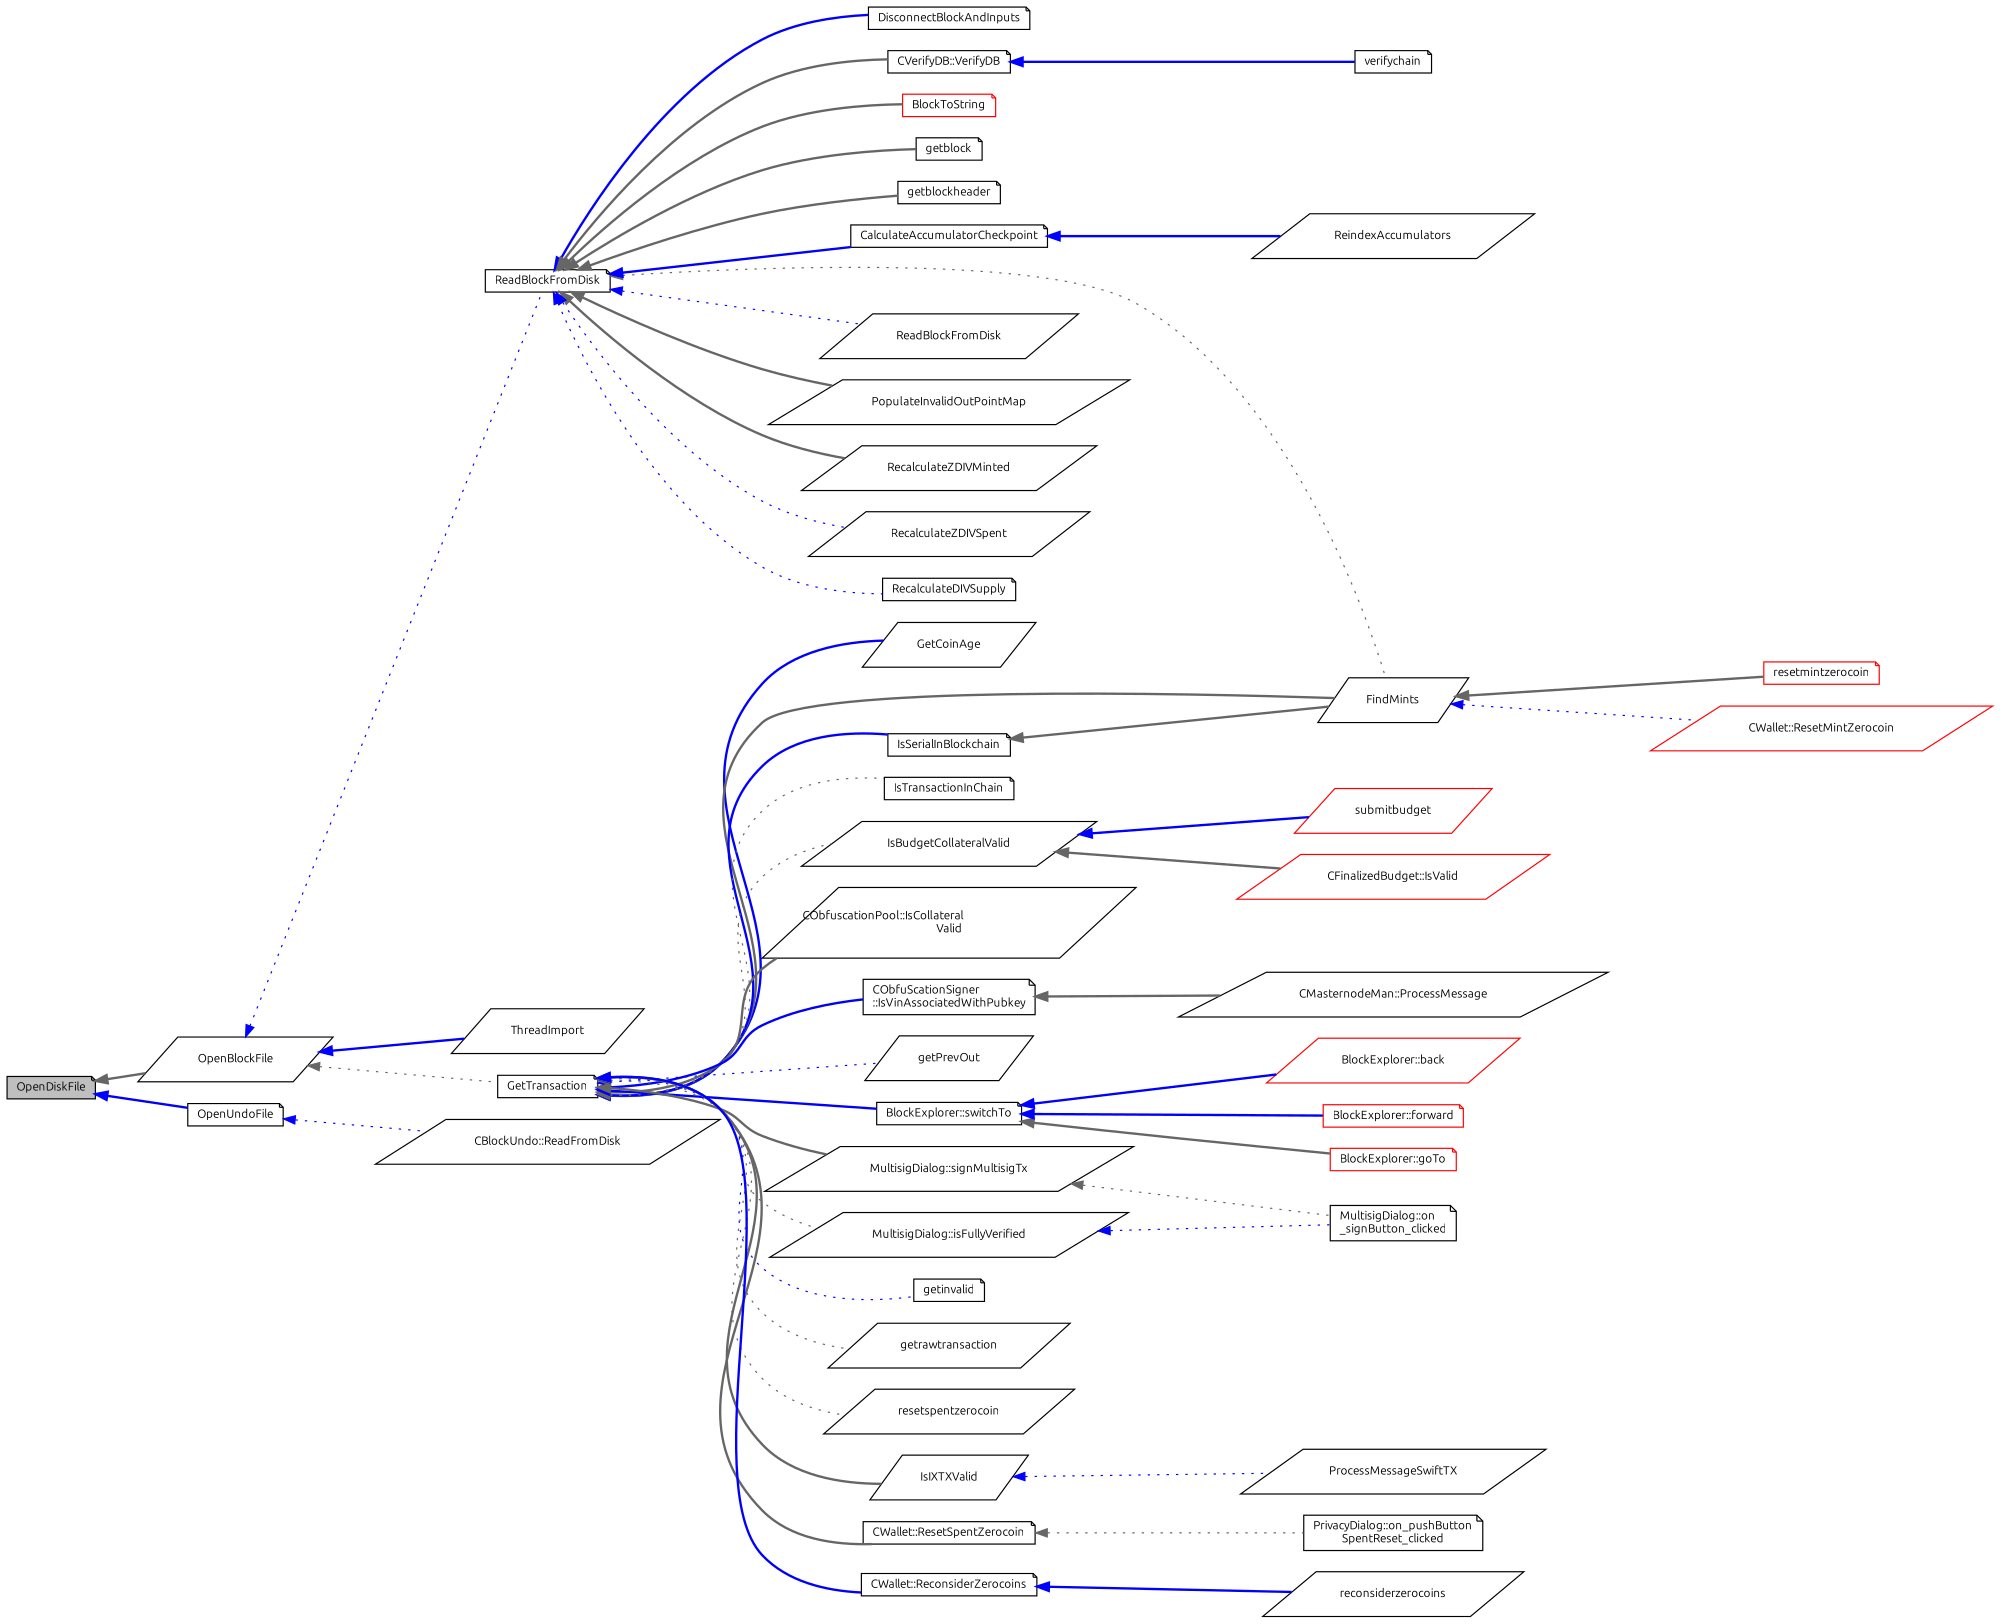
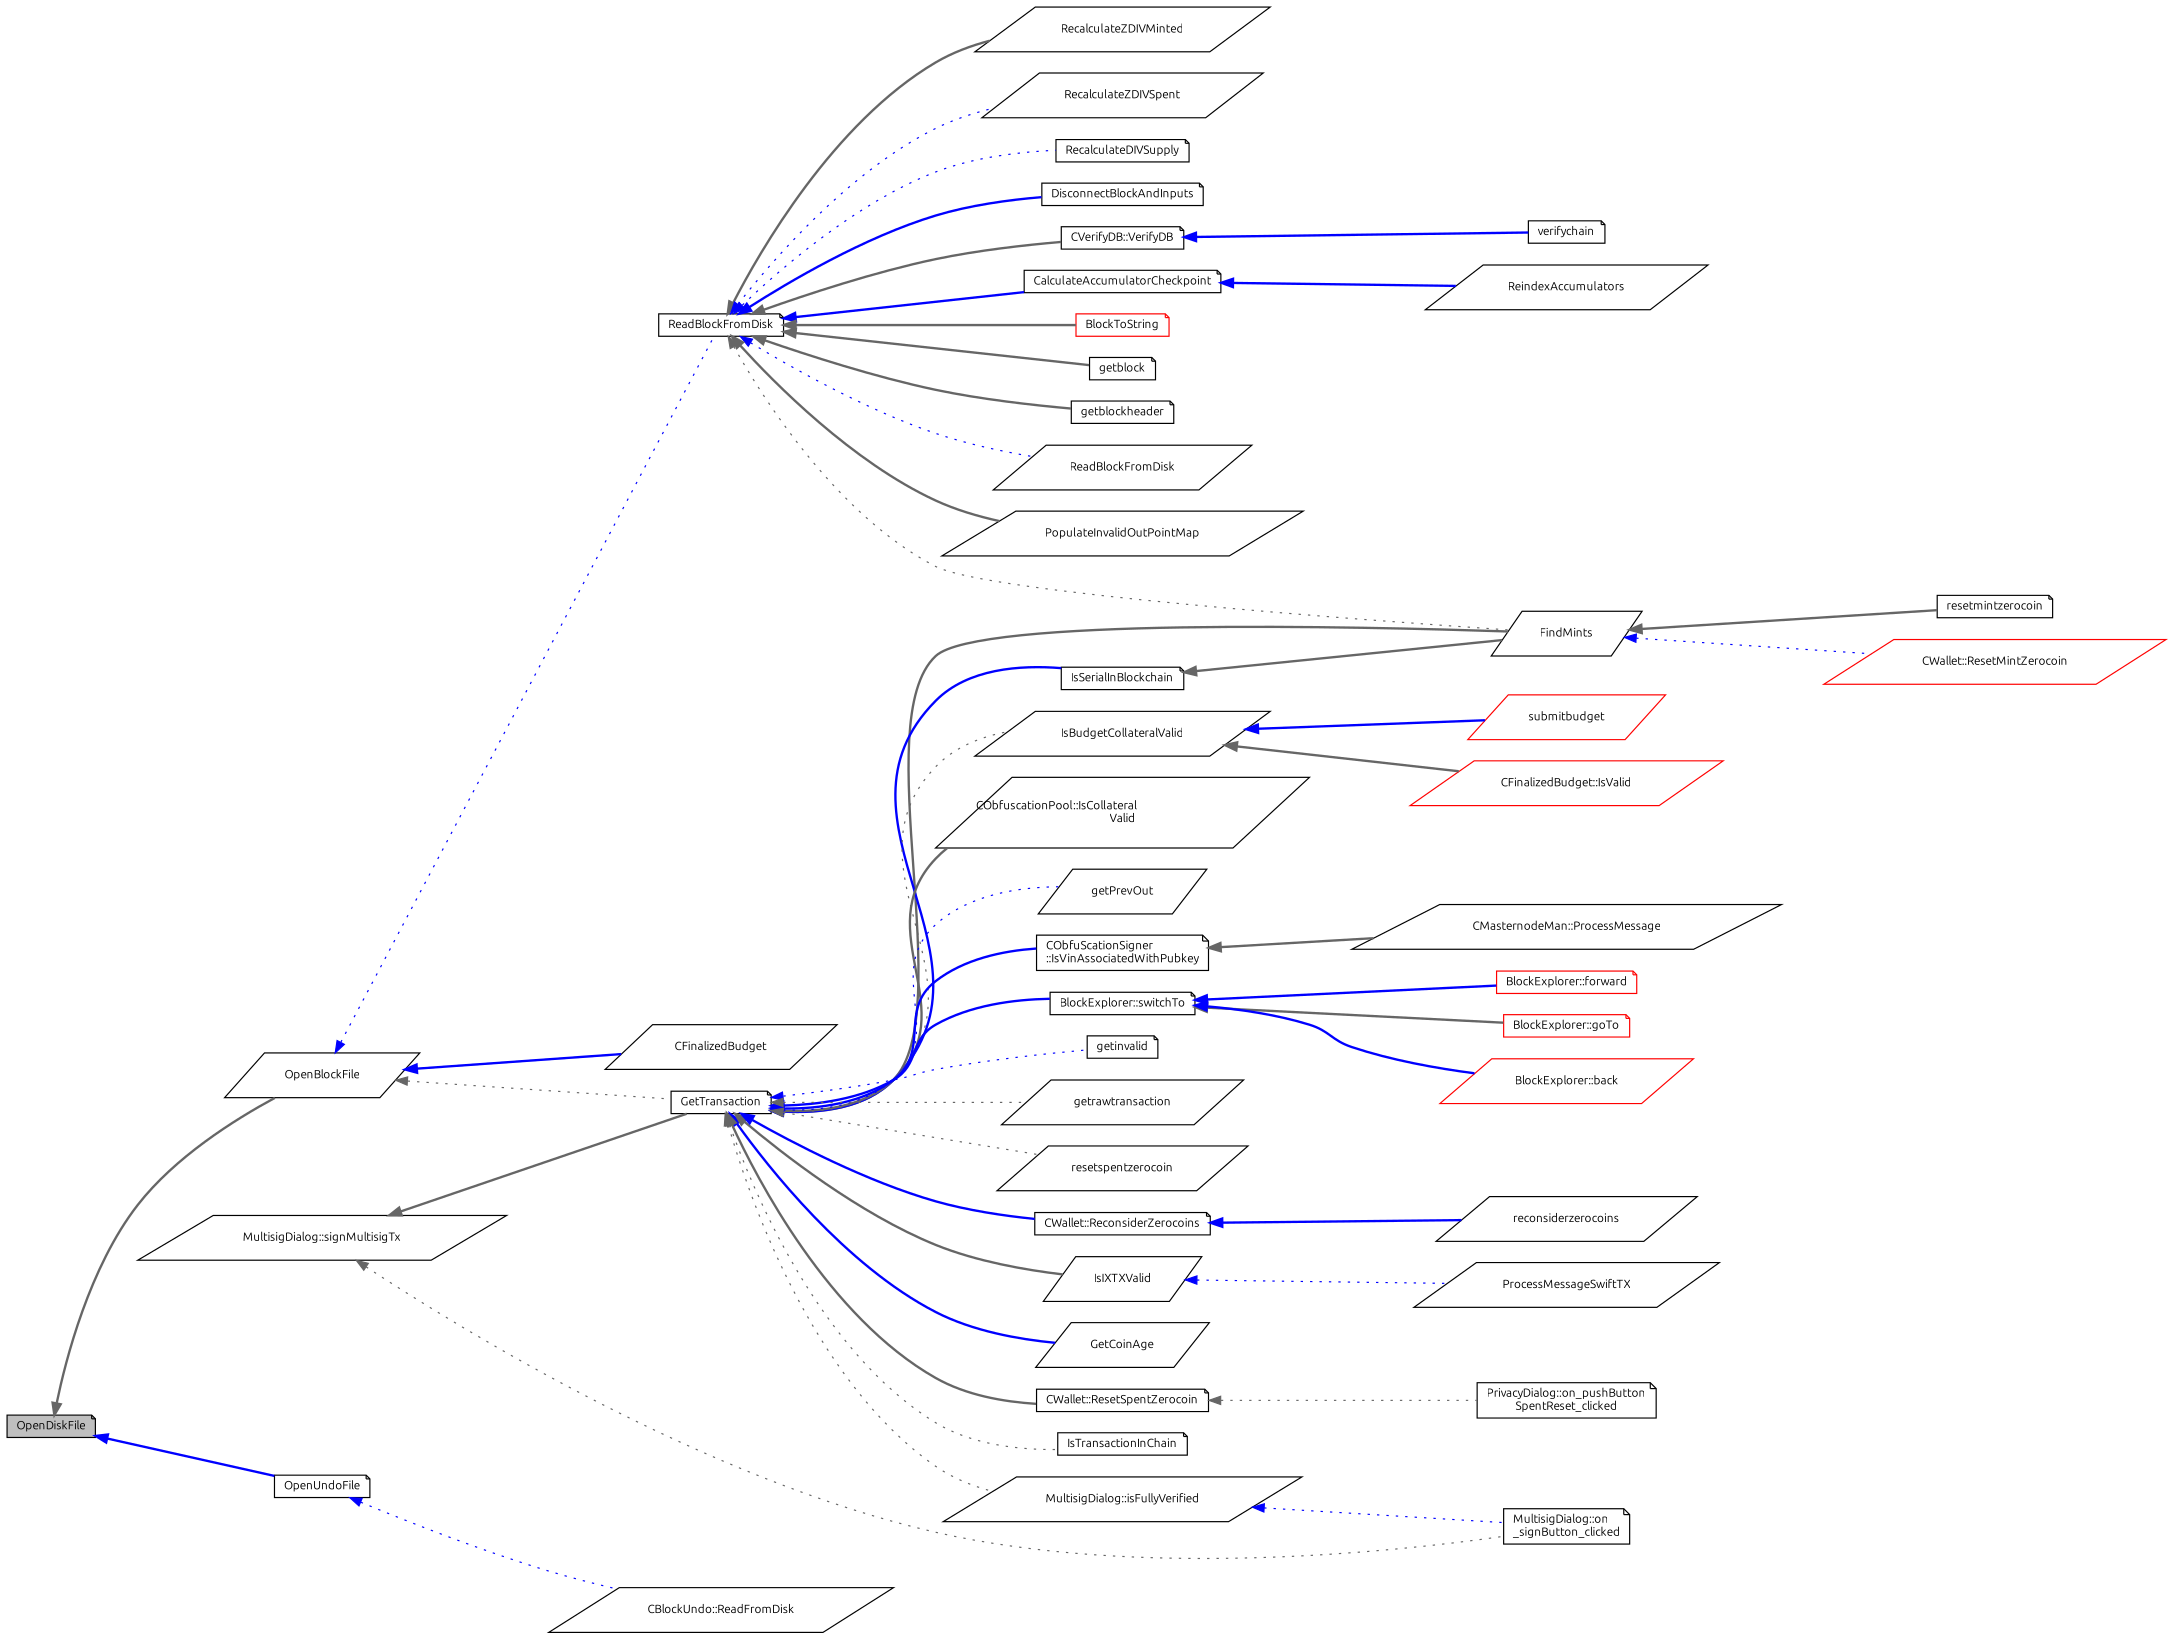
(1822, 673) -> (1995, 607)
(548, 1031) -> (721, 1047)
(742, 1123) -> (544, 1163)
